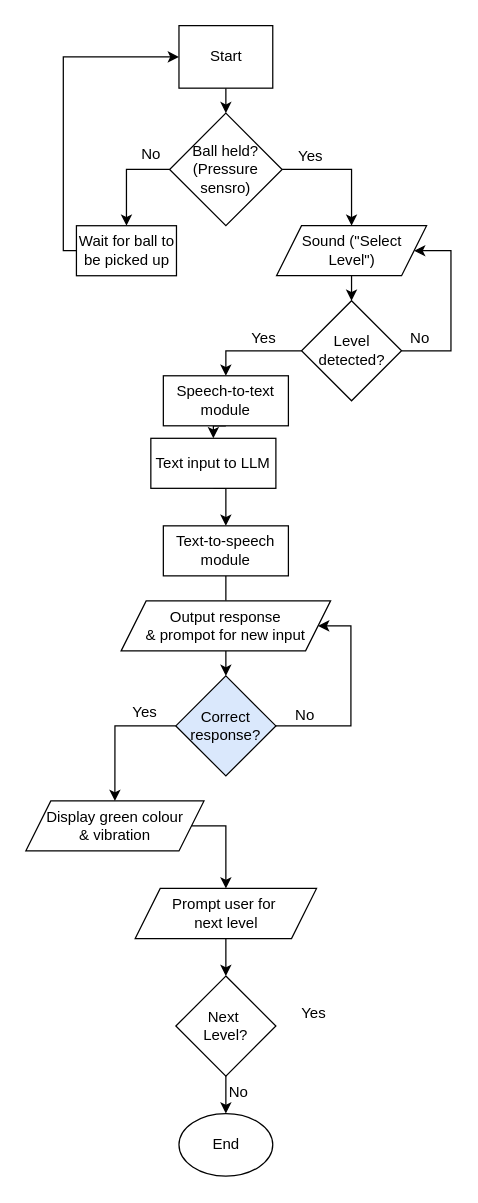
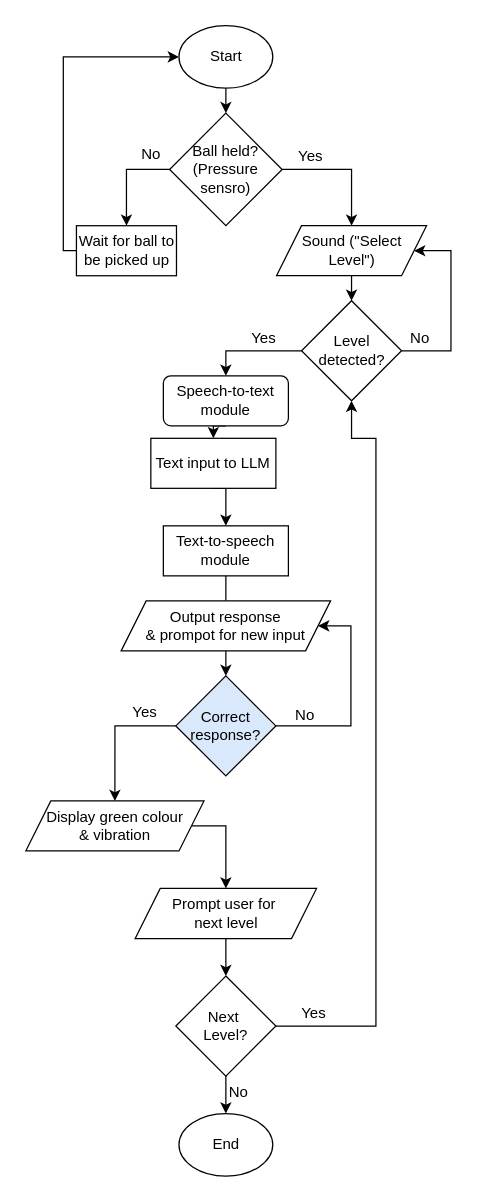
(226, 57) -> (226, 57)
(226, 401) -> (226, 401)
none -> (376, 755)
